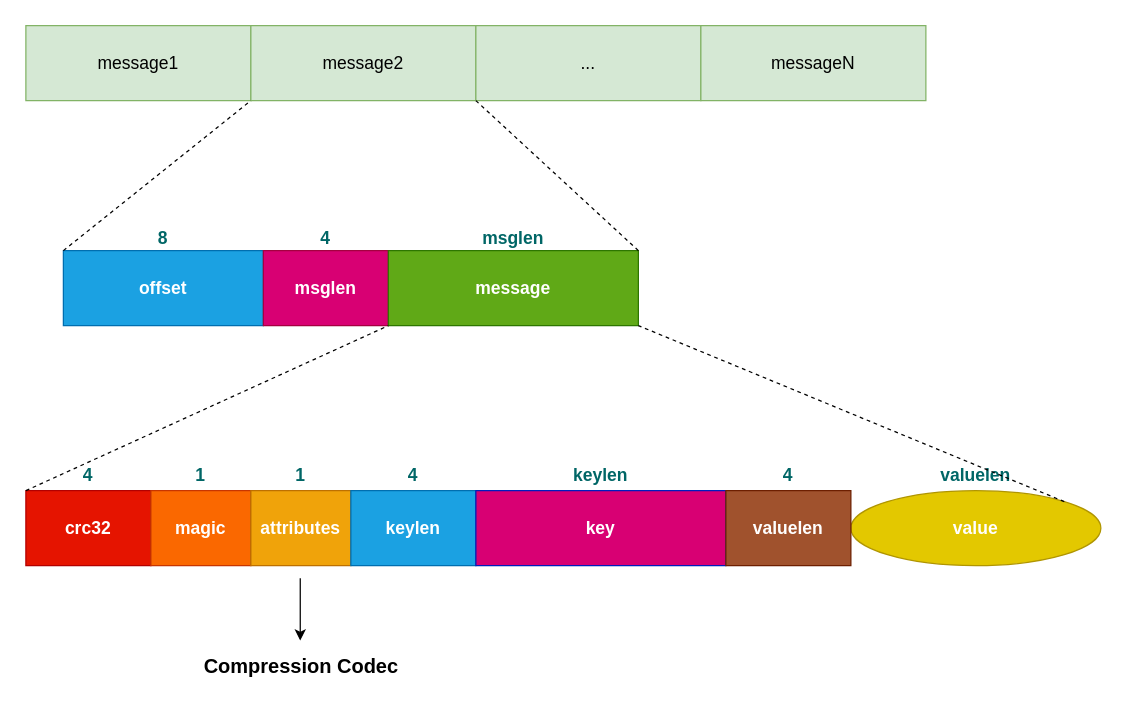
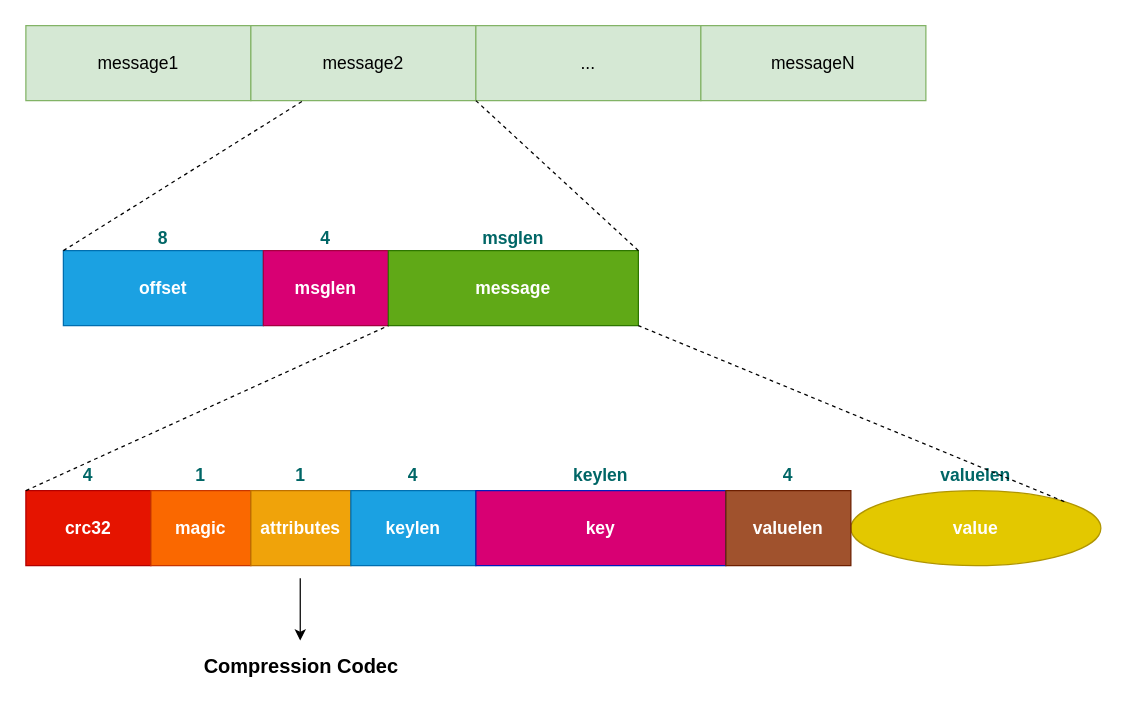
(158, 174) -> (185, 174)
